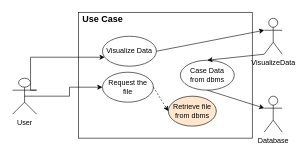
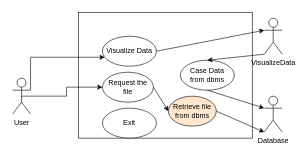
(102, 18) -> none
(24, 96) -> (21, 96)
(159, 97) -> (159, 97)
none -> (239, 121)
none -> (129, 123)
